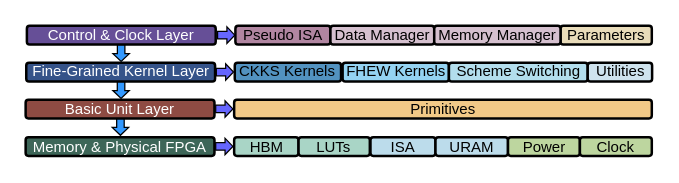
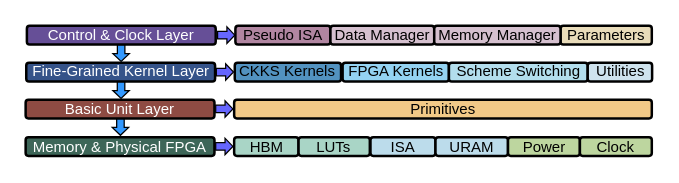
(396, 72) -> (396, 72)
